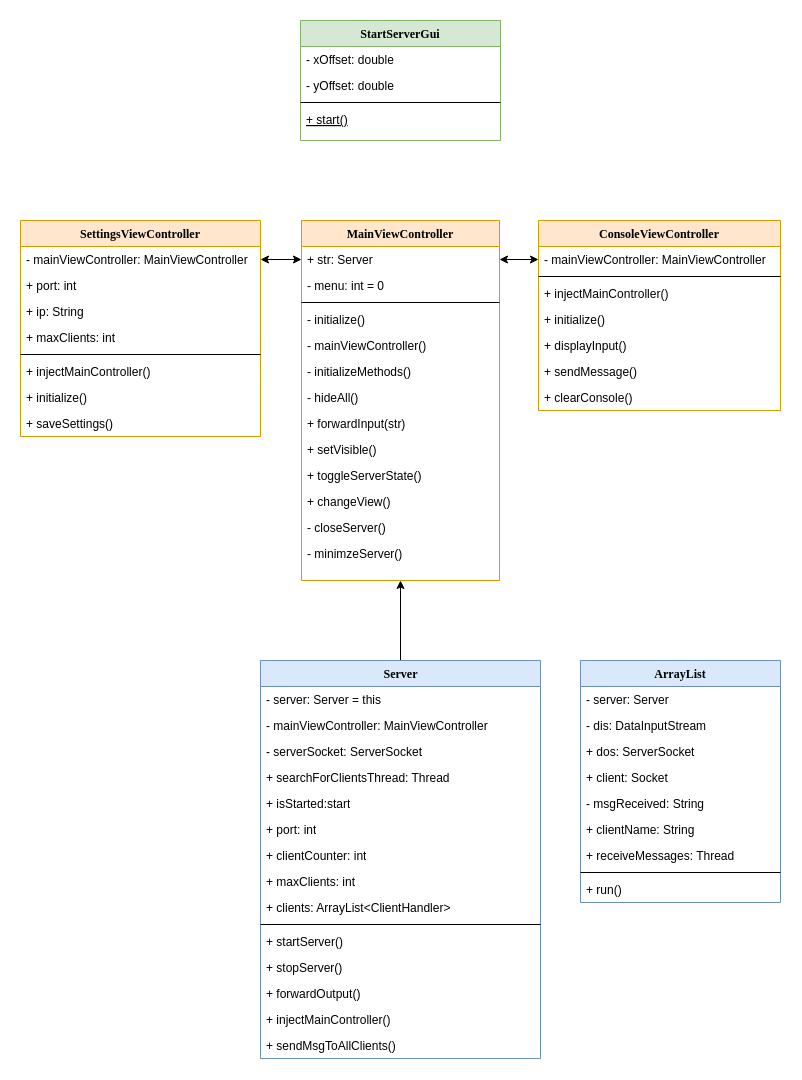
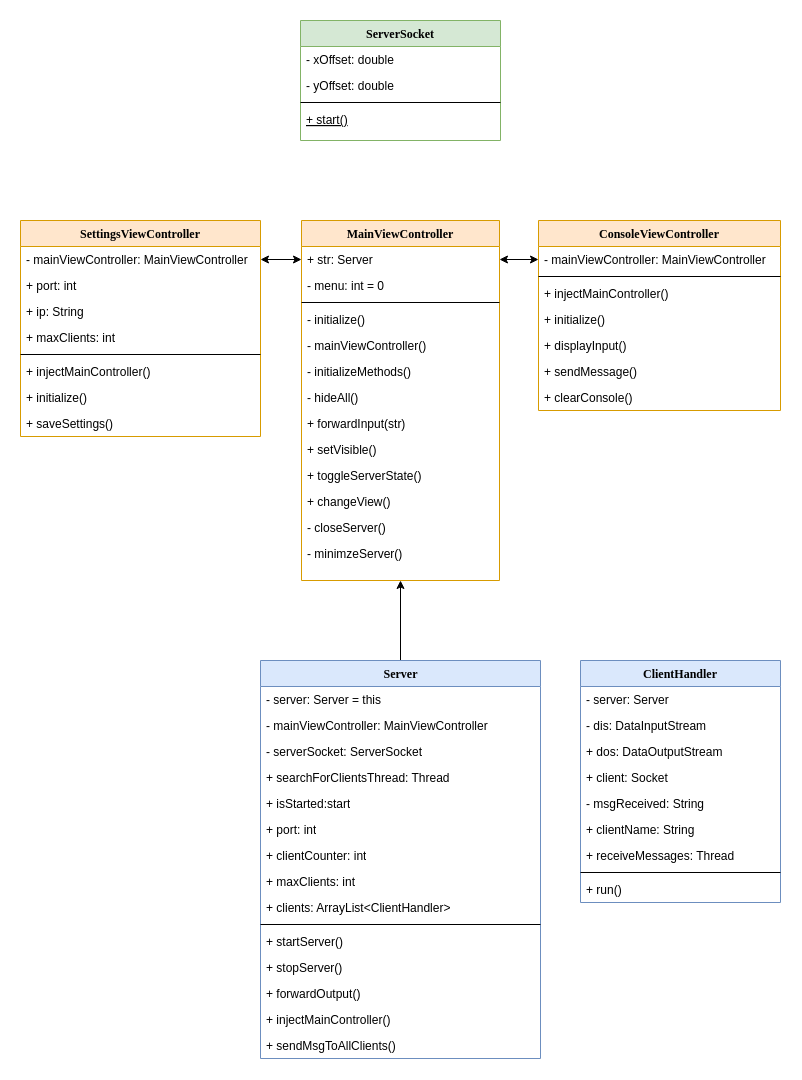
(400, 34) -> (400, 34)
(680, 674) -> (680, 674)
(645, 752) -> (659, 752)
